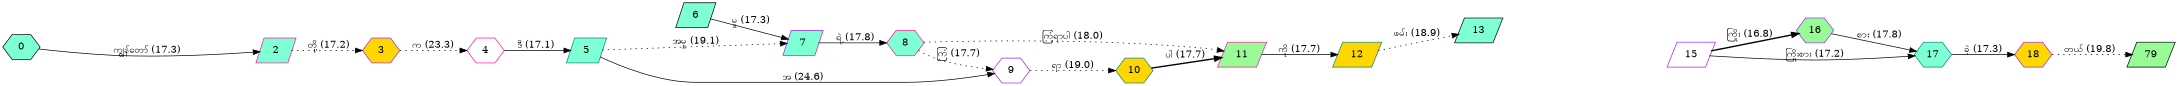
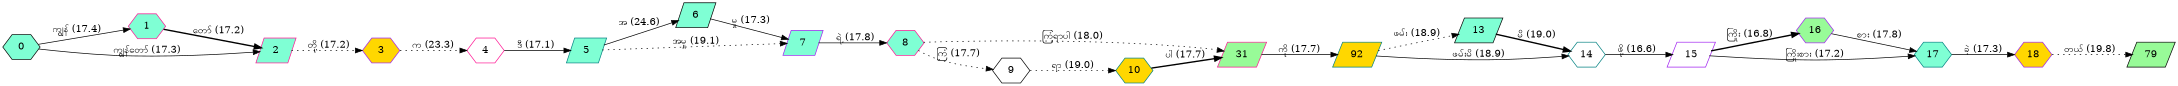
none -> (147, 26)
(1242, 55) -> (1242, 55)
(1357, 55) -> (1357, 55)
none -> (1587, 55)
(1011, 71) -> (1011, 71)
(792, 82) -> (638, 34)
